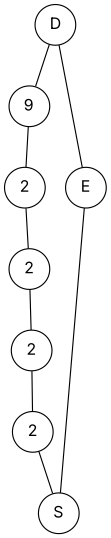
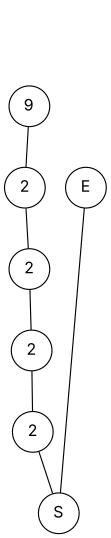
(55, 25) -> none
